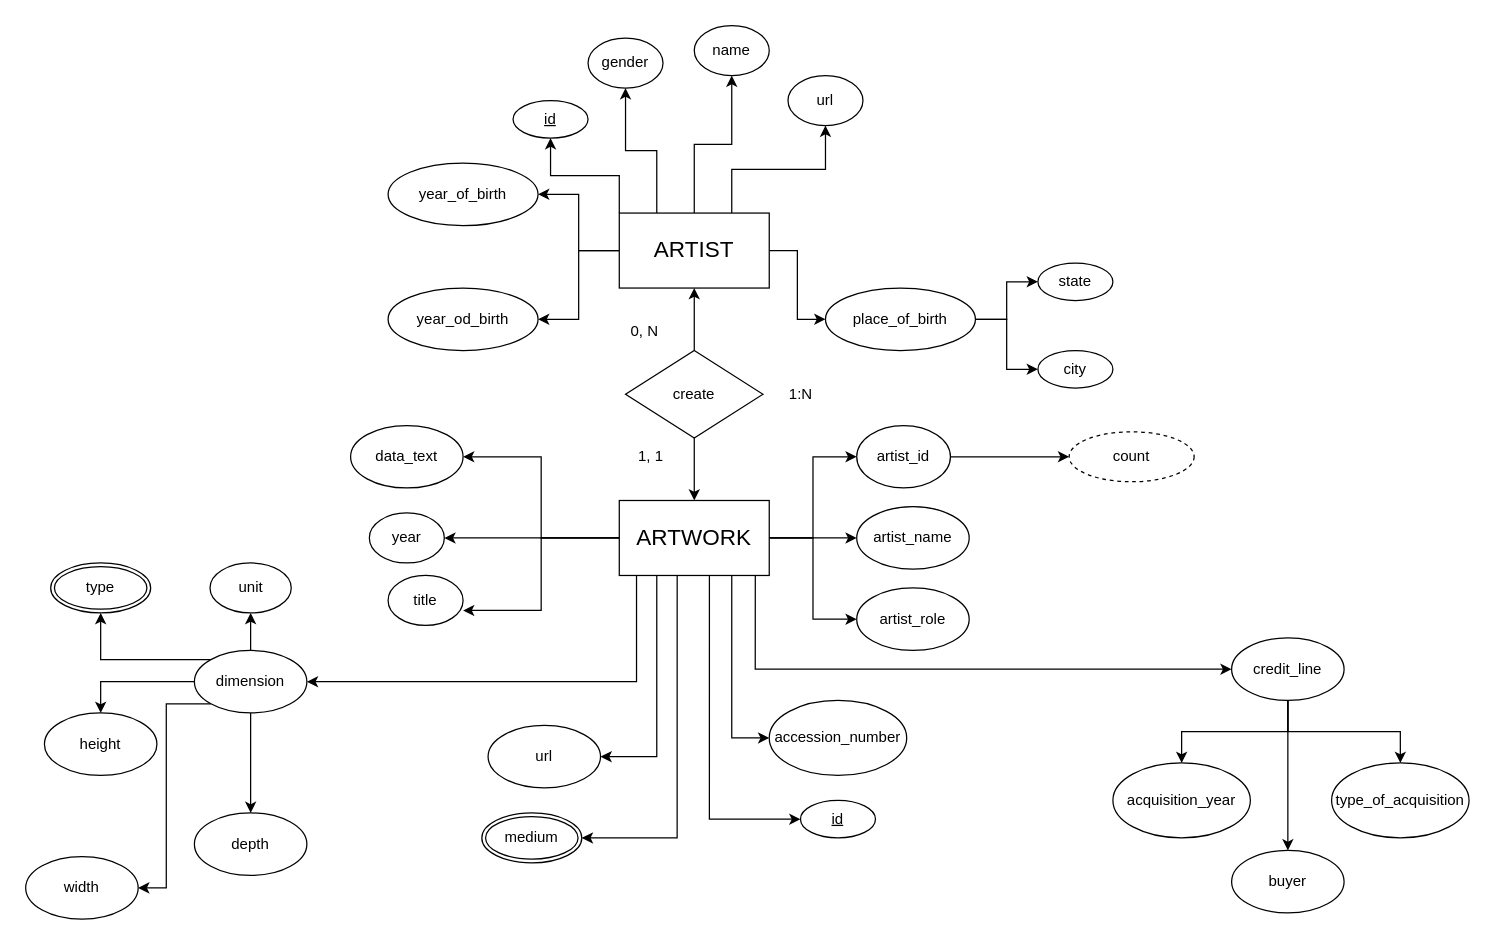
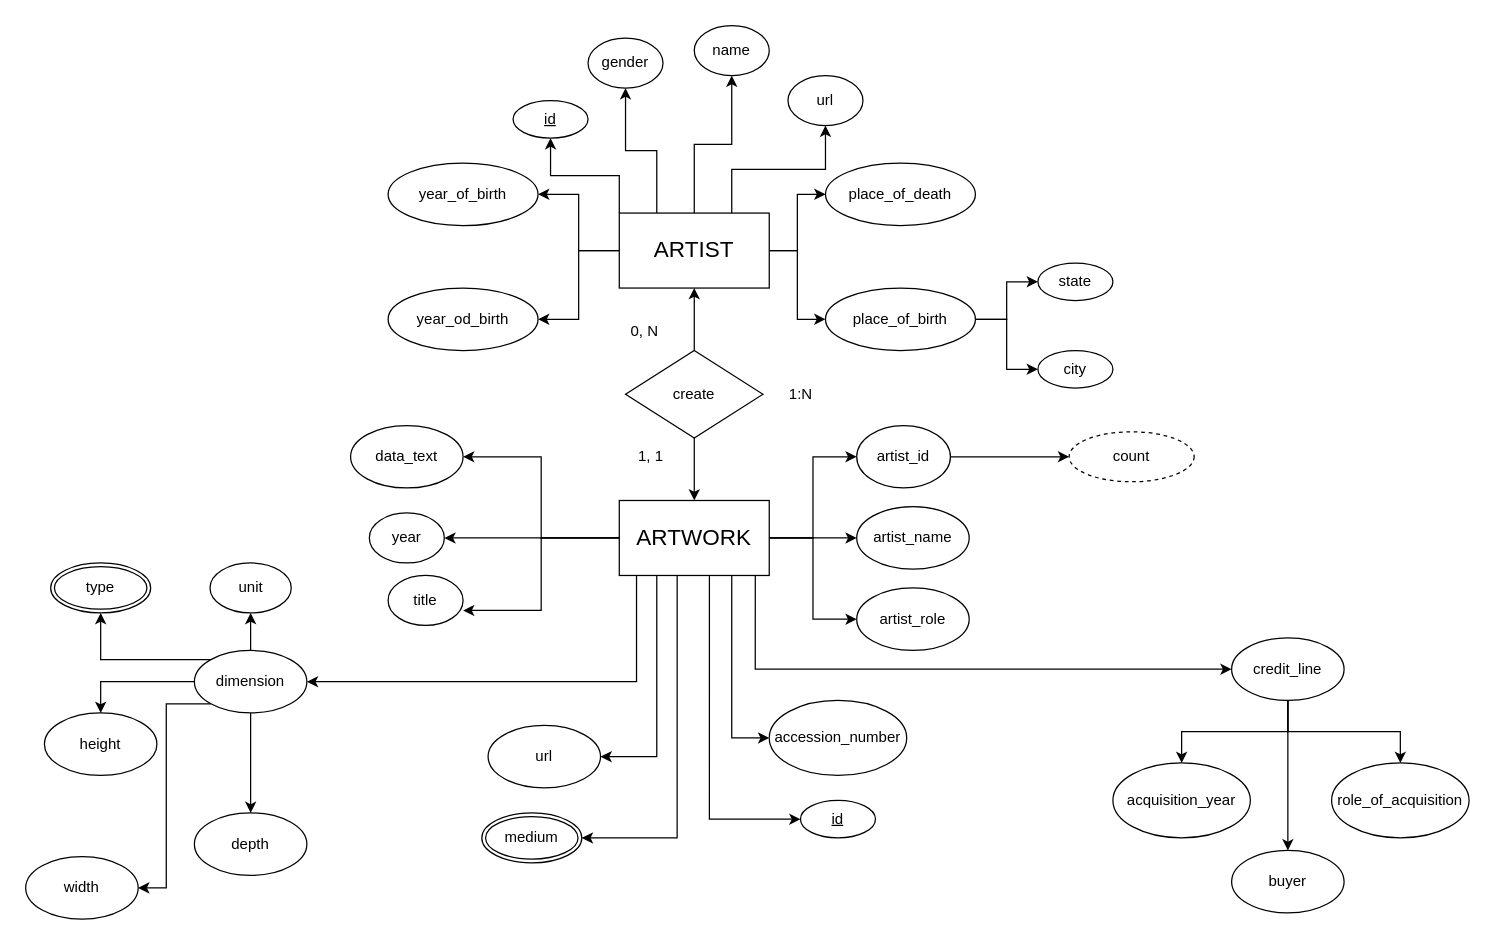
none -> (901, 194)
none -> (798, 211)
(1401, 801) -> (1401, 801)
